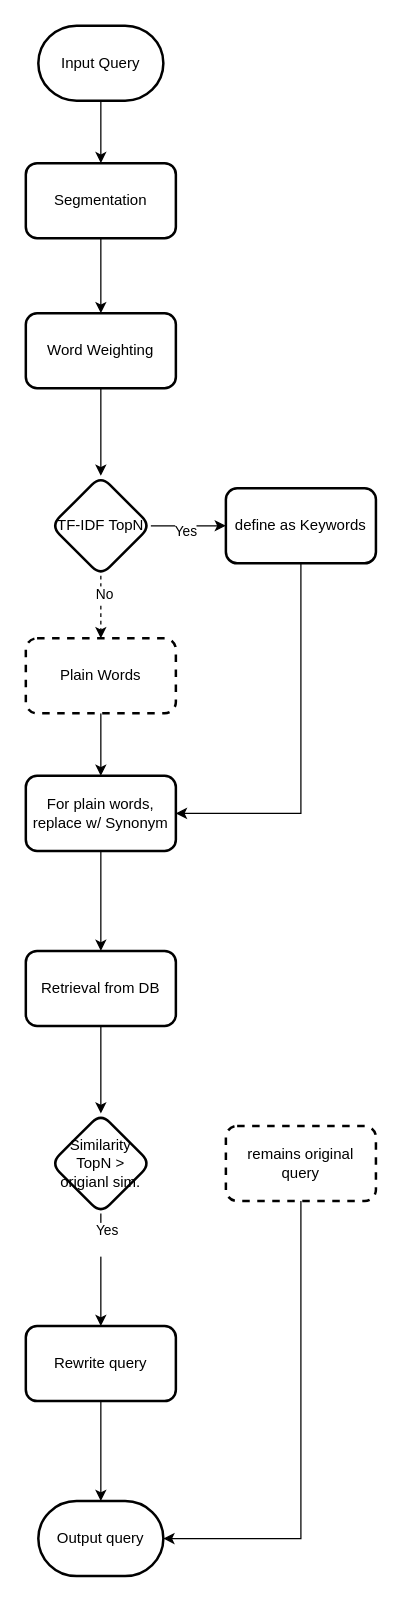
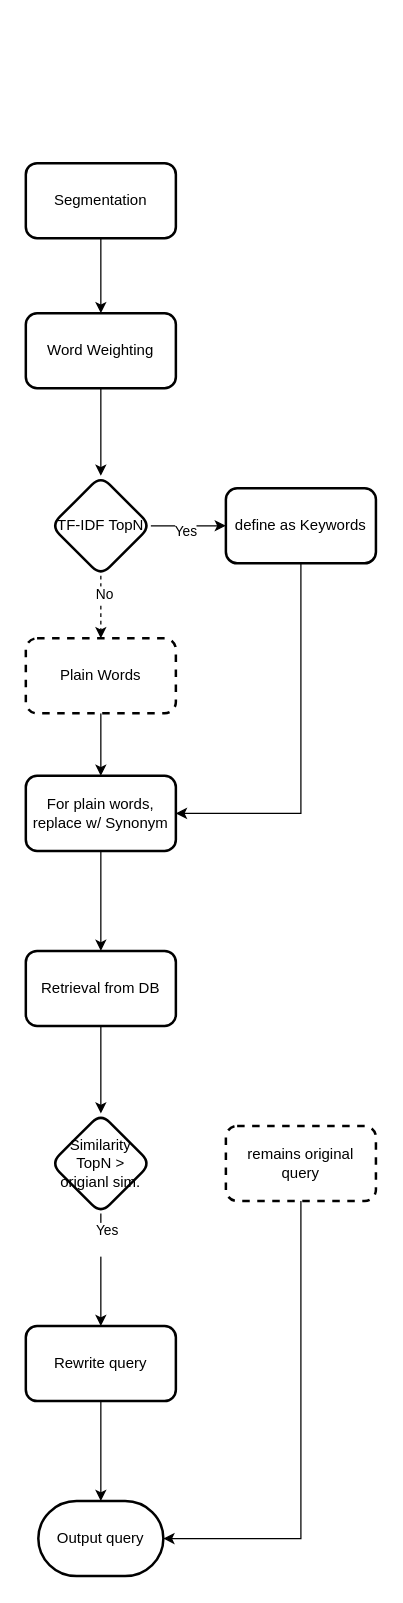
(101, 63) -> none
(101, 128) -> none
